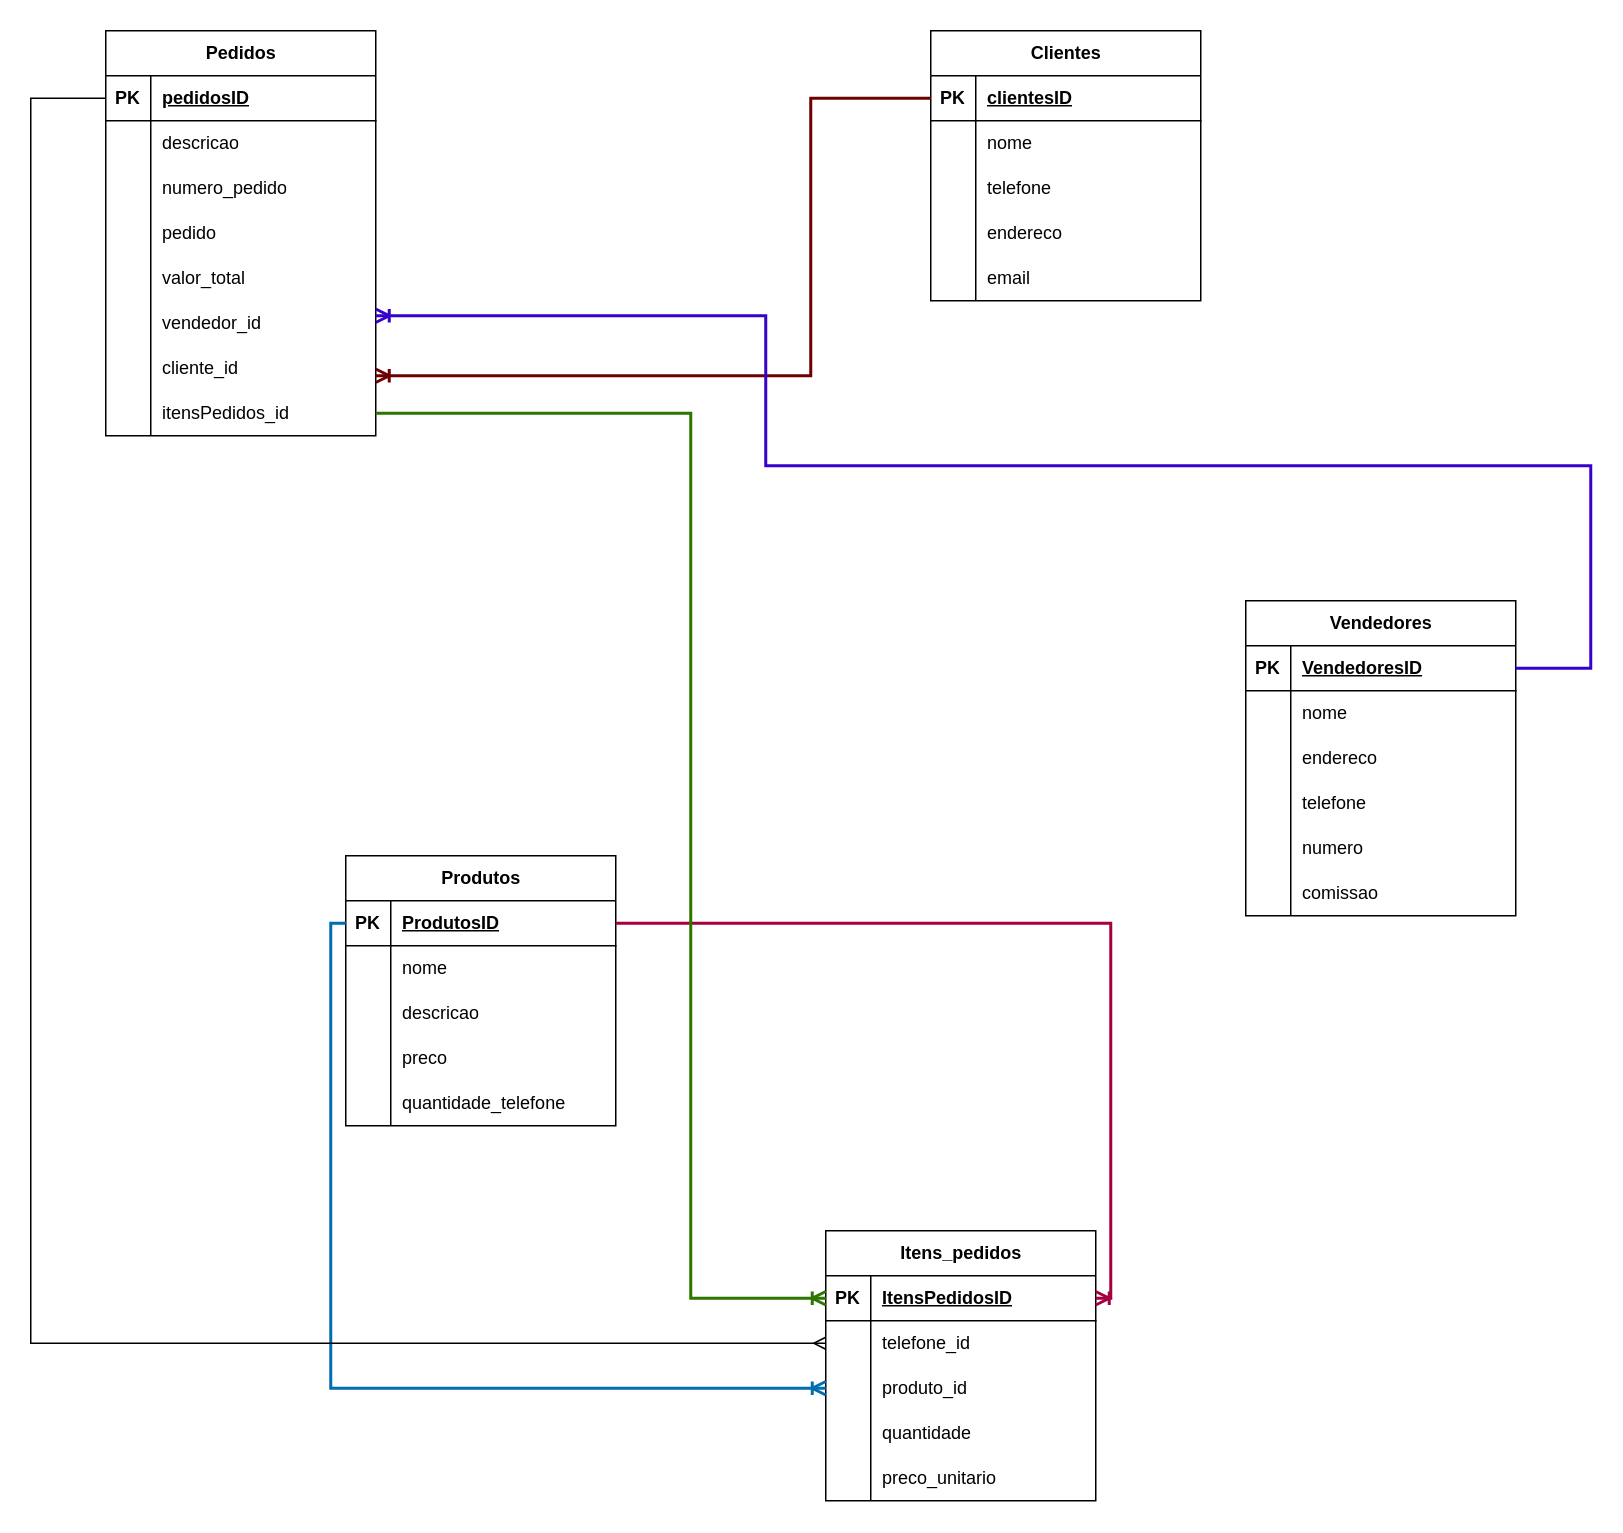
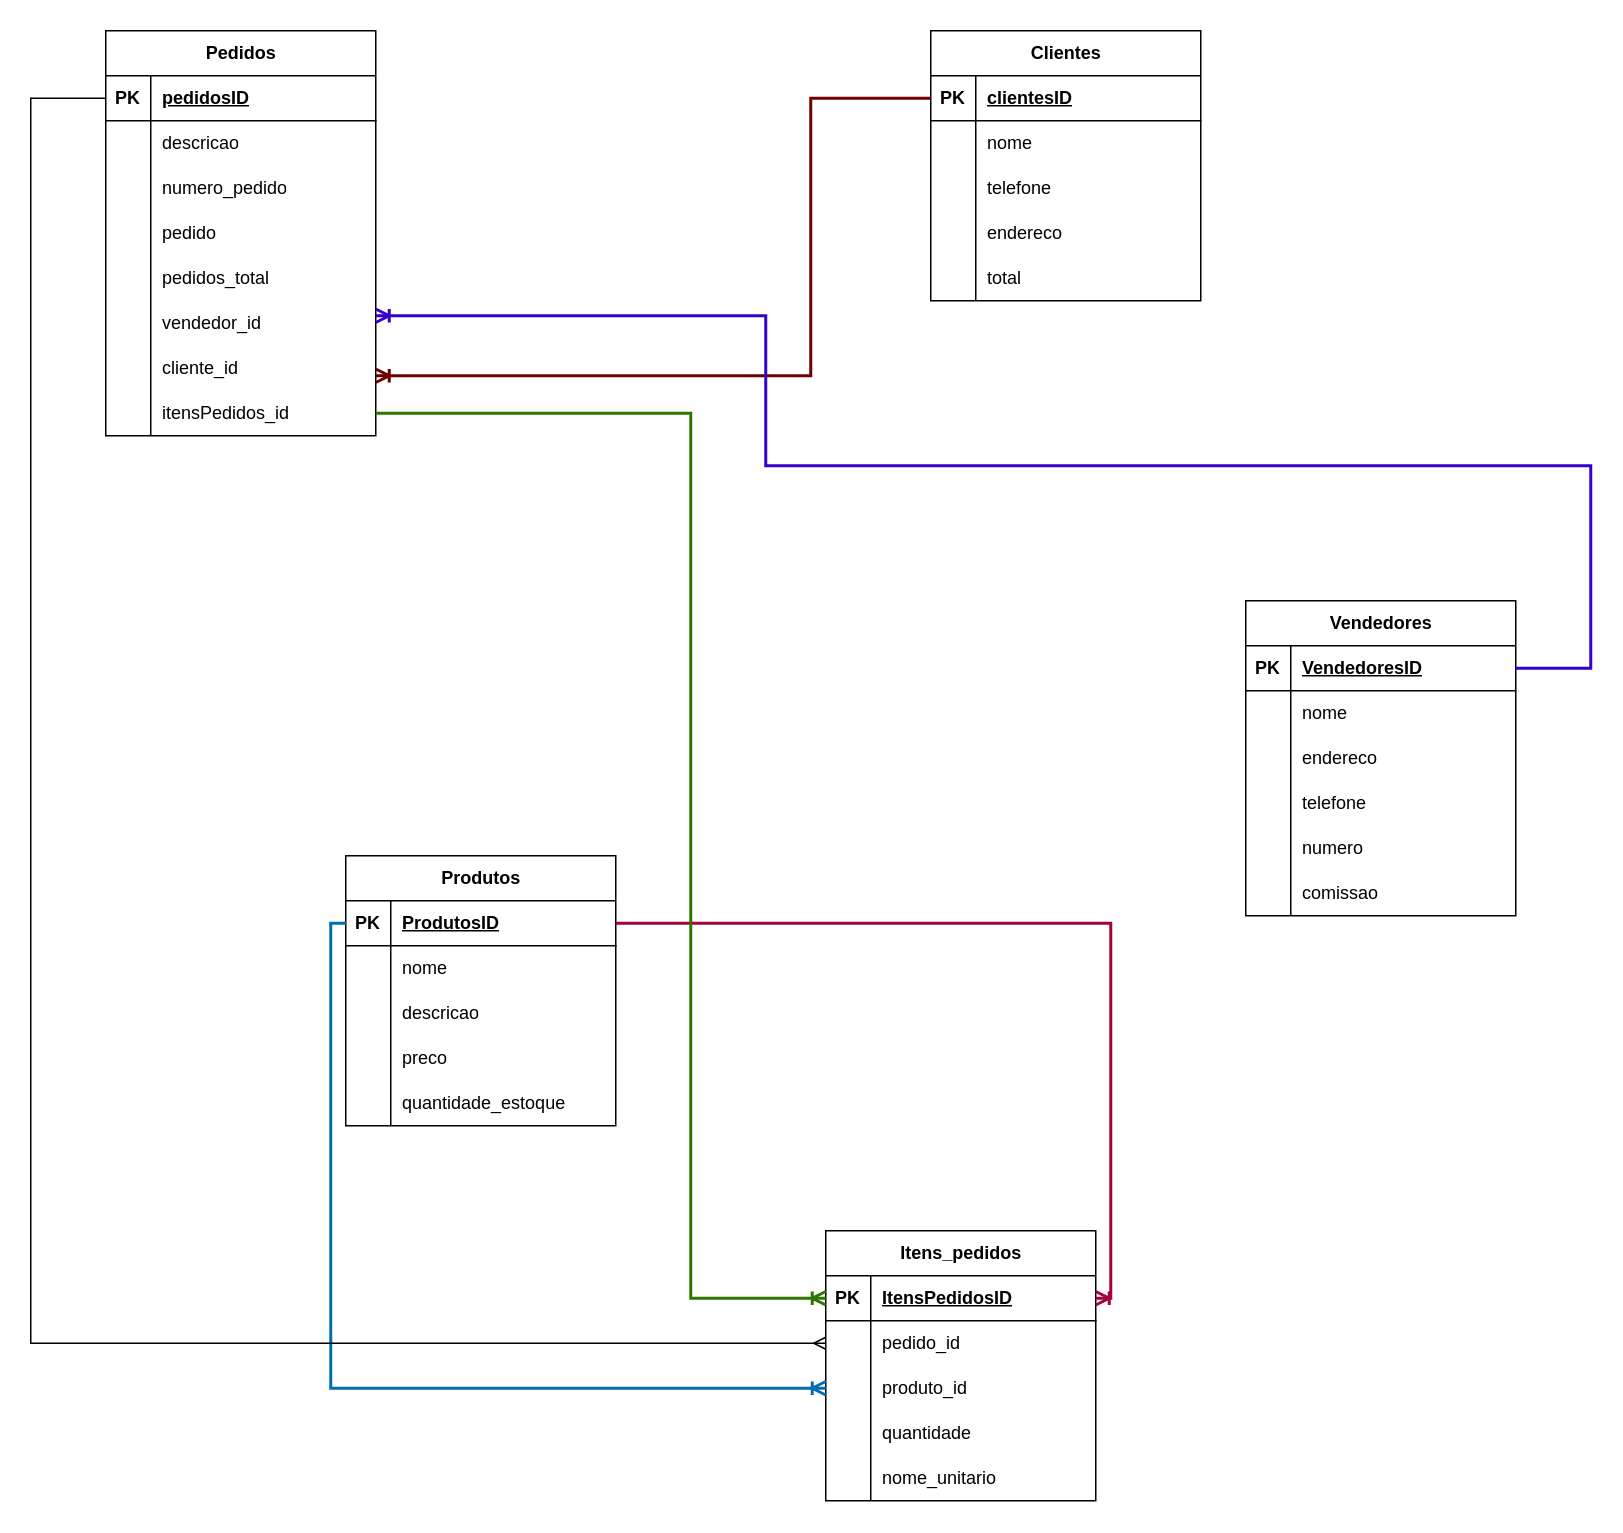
(214, 278) -> (224, 278)
(1008, 278) -> (1011, 278)
(494, 1103) -> (491, 1103)
(934, 1343) -> (923, 1343)
(949, 1478) -> (944, 1478)
